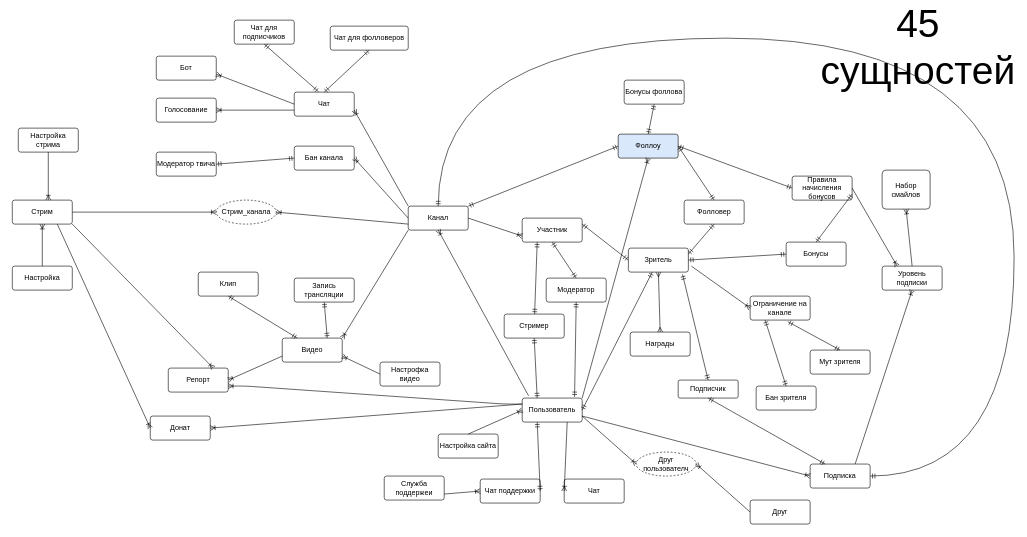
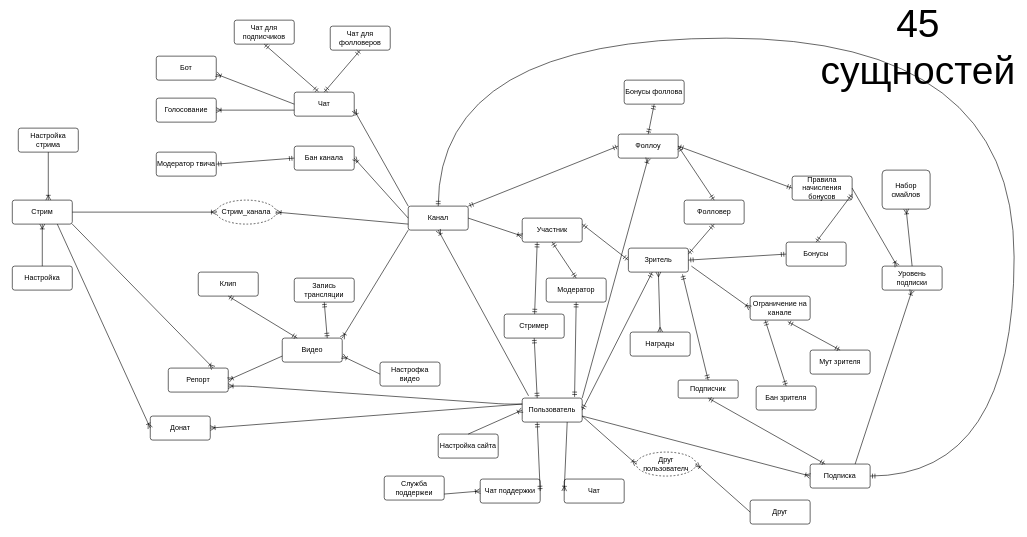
(369, 38) -> (360, 38)
(648, 146) -> (648, 146)
